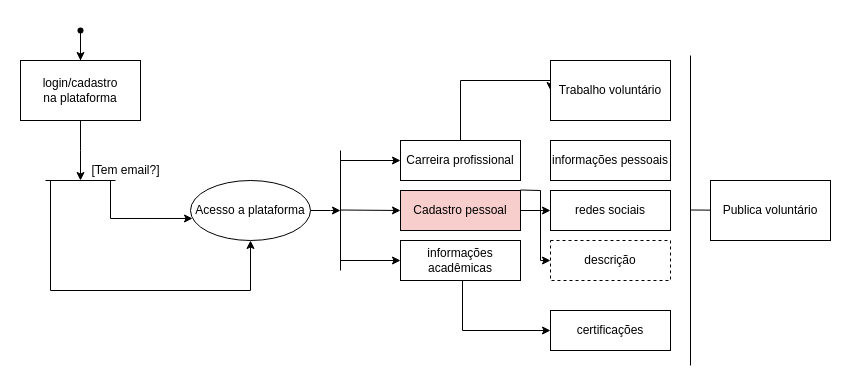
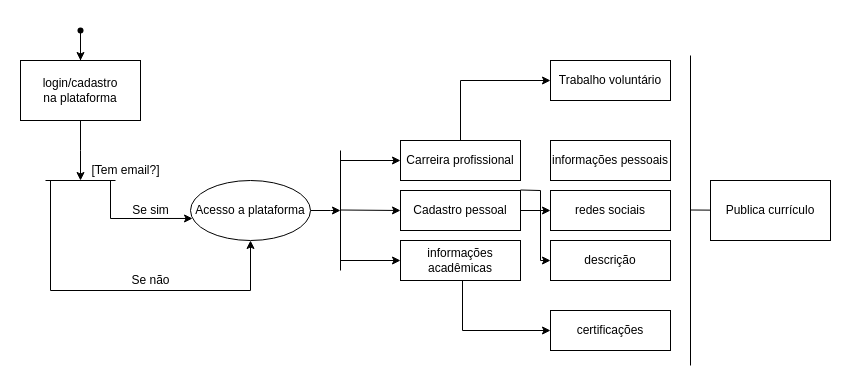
(611, 91) -> (611, 81)
none -> (151, 211)
(461, 211) -> (461, 211)
(771, 211) -> (771, 211)
(611, 261) -> (611, 261)
none -> (151, 281)
